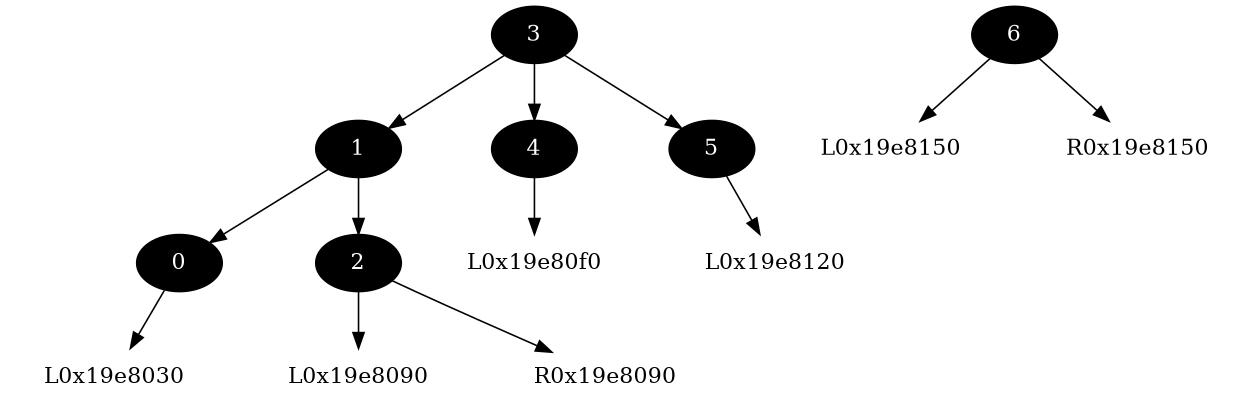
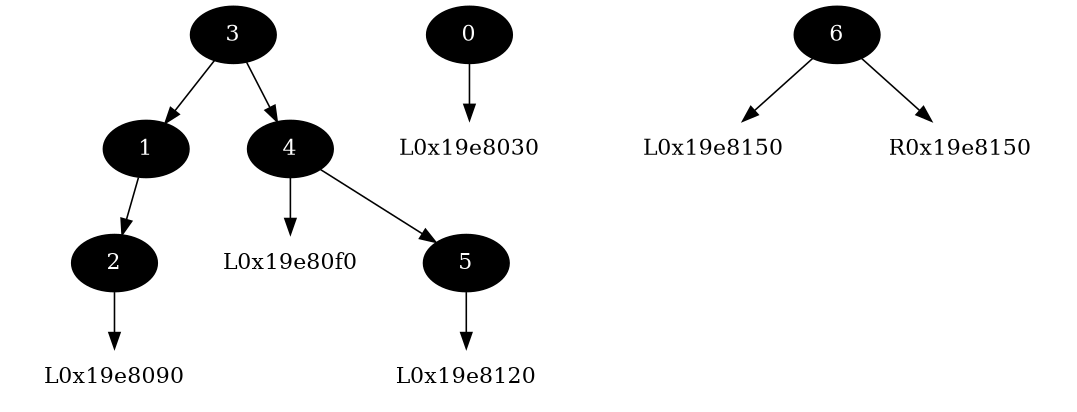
(616, 88) -> (371, 202)
(276, 202) -> none
(606, 377) -> none
